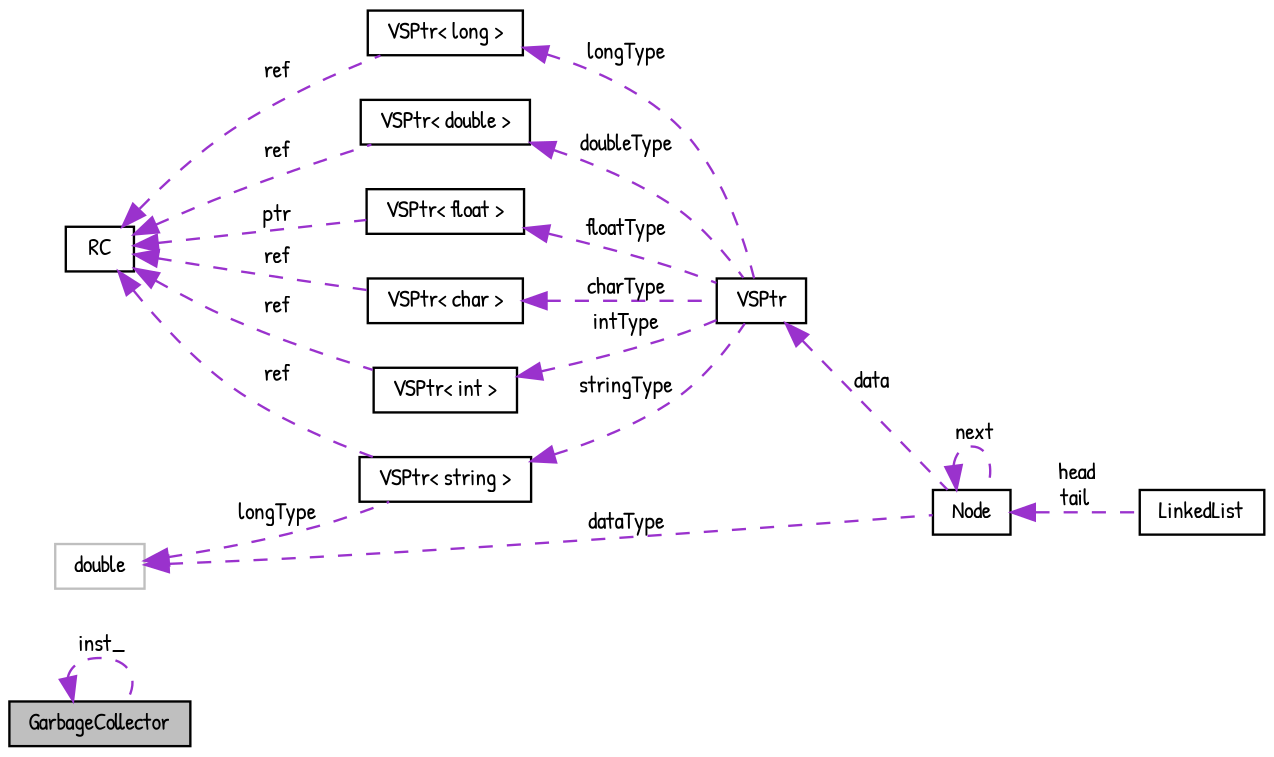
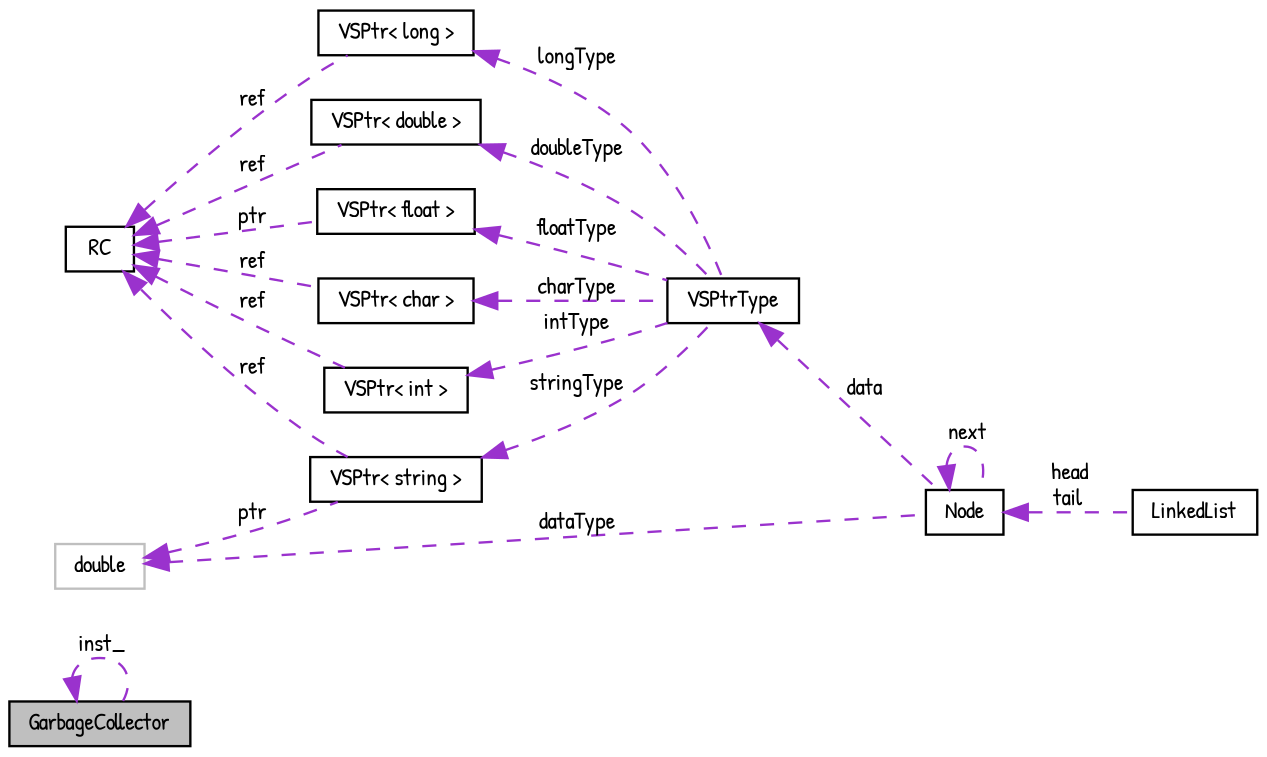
(761, 301) -> (733, 301)
(275, 513) -> (250, 513)
